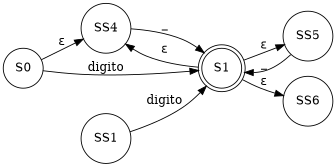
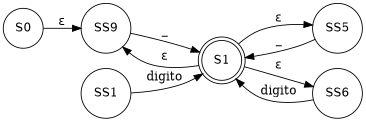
(106, 28) -> (106, 28)
(116, 75) -> (276, 102)
